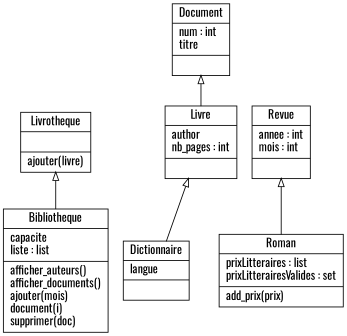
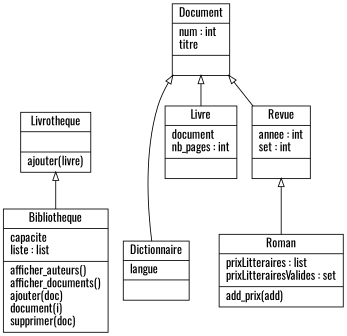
none -> (244, 94)
(186, 135) -> (193, 135)
(279, 148) -> (275, 148)
(176, 214) -> (149, 160)
(39, 296) -> (37, 296)
(255, 296) -> (255, 296)
